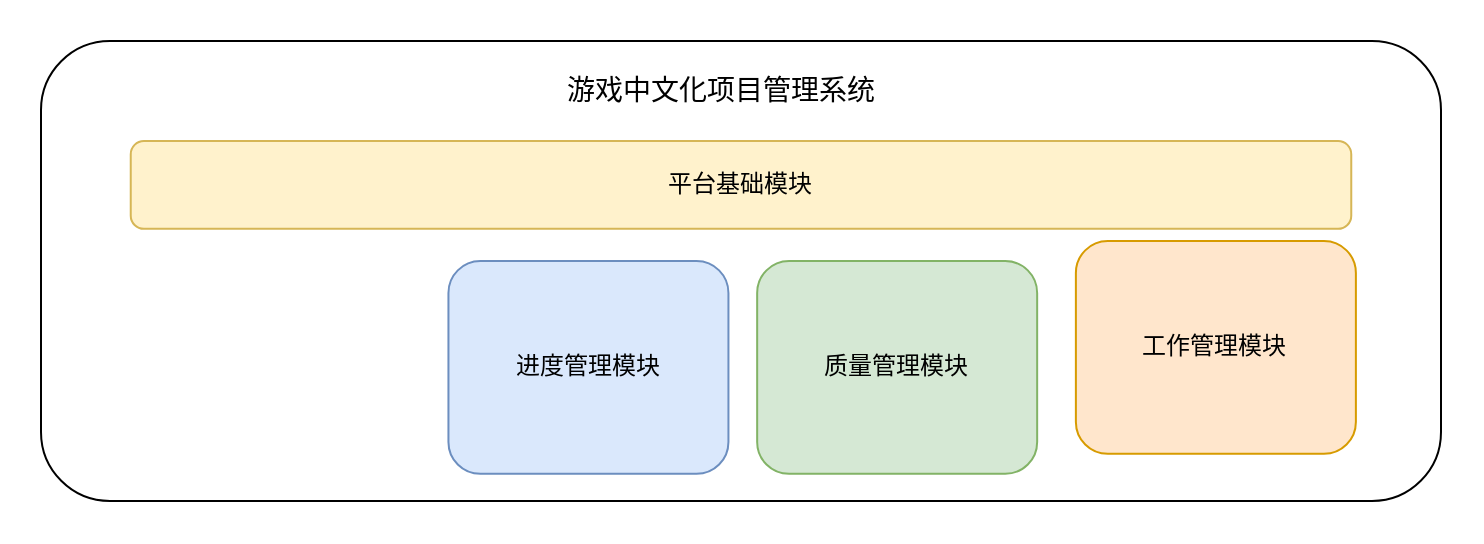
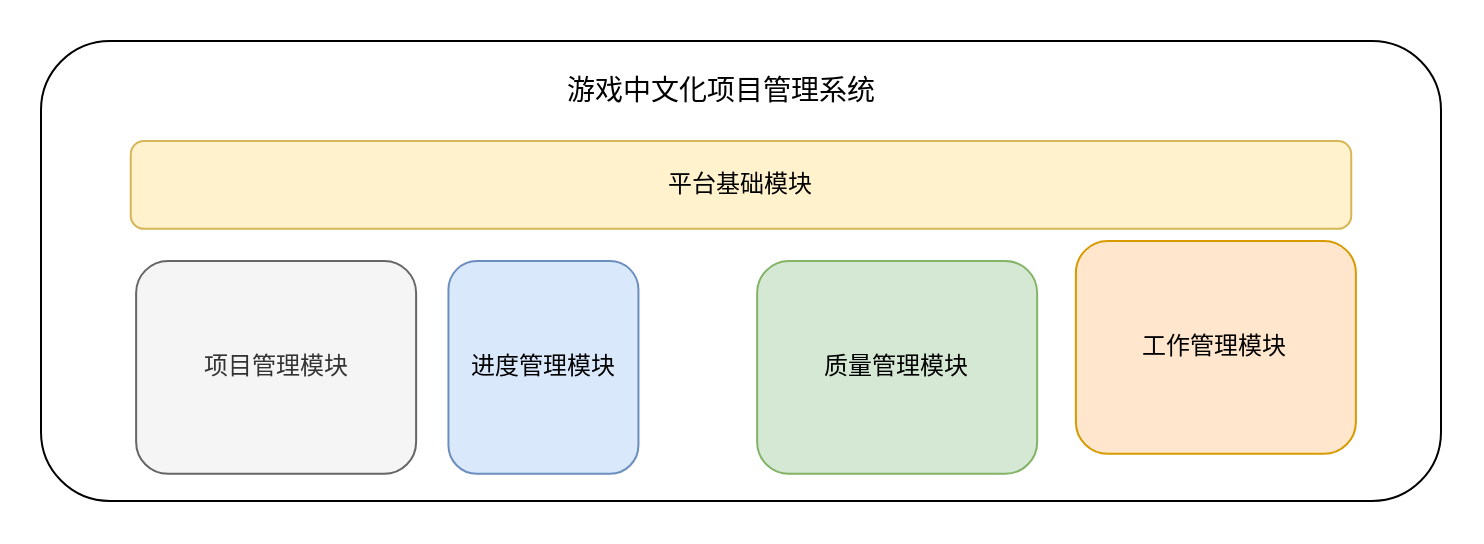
none -> (276, 367)
(588, 367) -> (543, 367)
